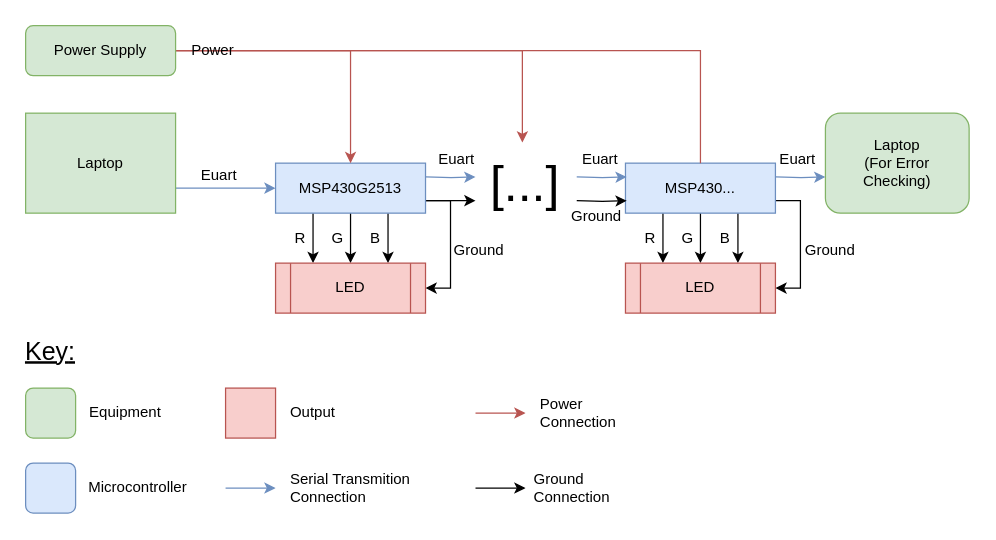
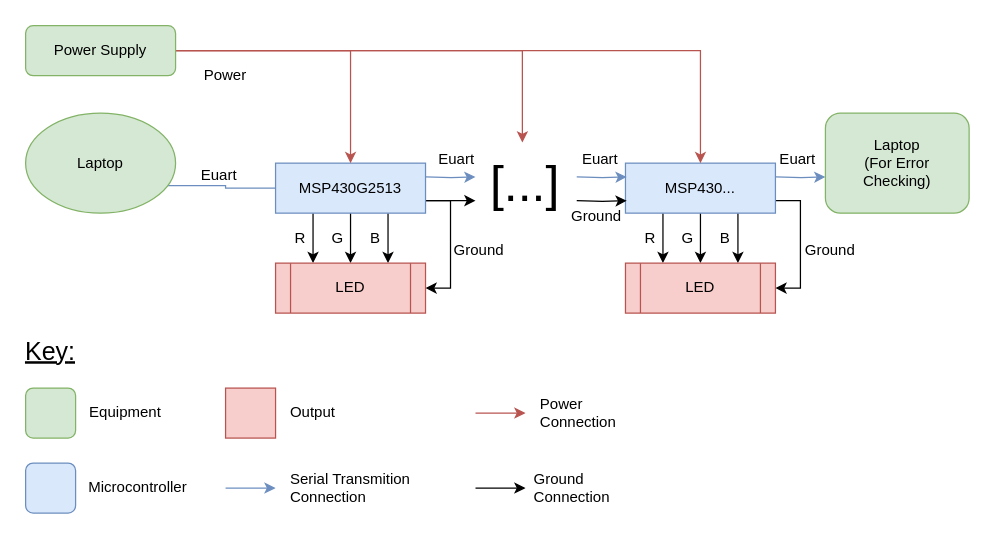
(213, 51) -> (226, 76)
(701, 156) -> (701, 153)
(101, 163) -> (101, 163)
(266, 188) -> (269, 188)
